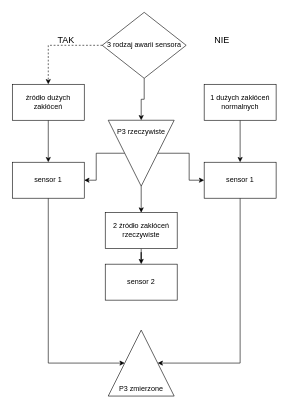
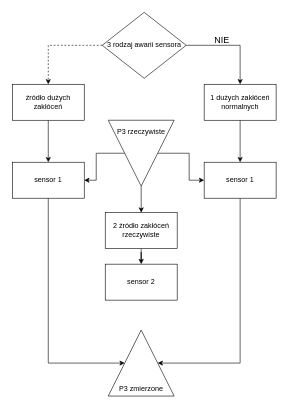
(66, 39) -> none
(141, 99) -> (239, 45)
